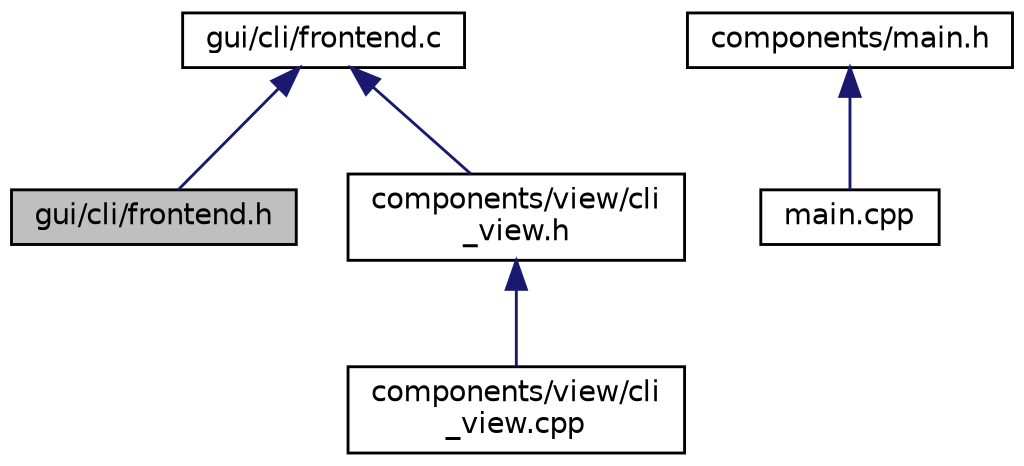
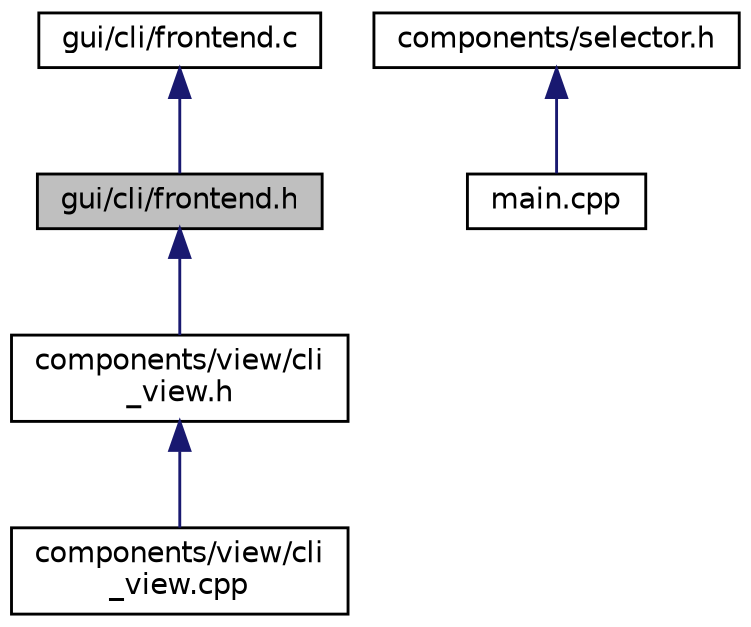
(850, 40) -> (557, 40)
(422, 131) -> (180, 297)
